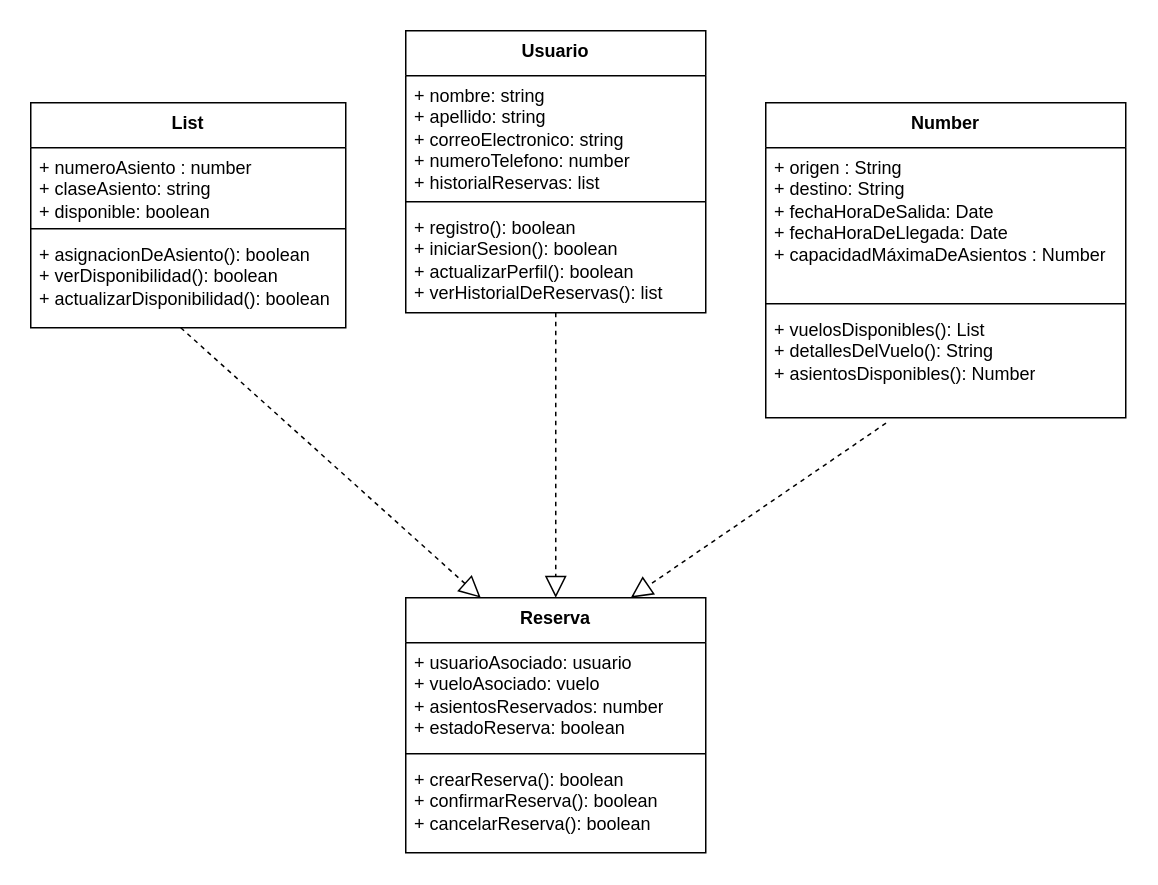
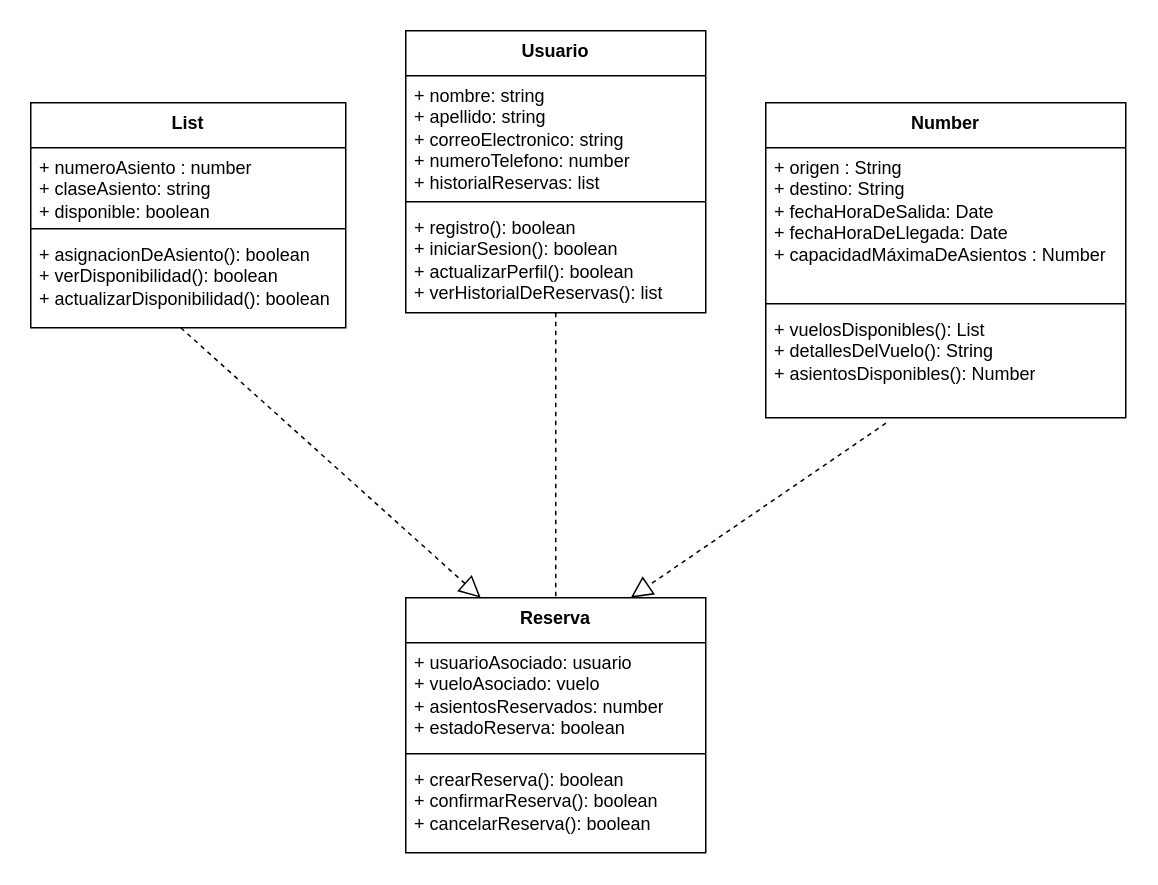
(556, 575) -> (556, 586)
